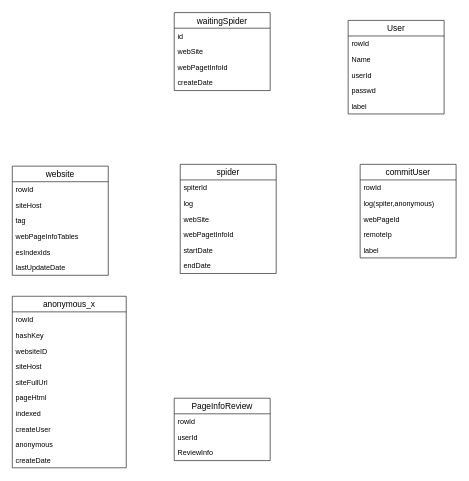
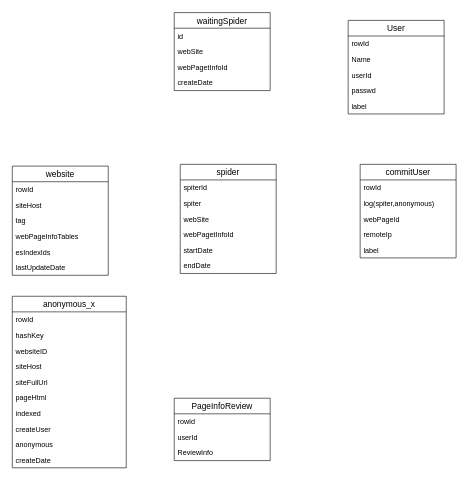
(189, 203) -> (195, 203)
